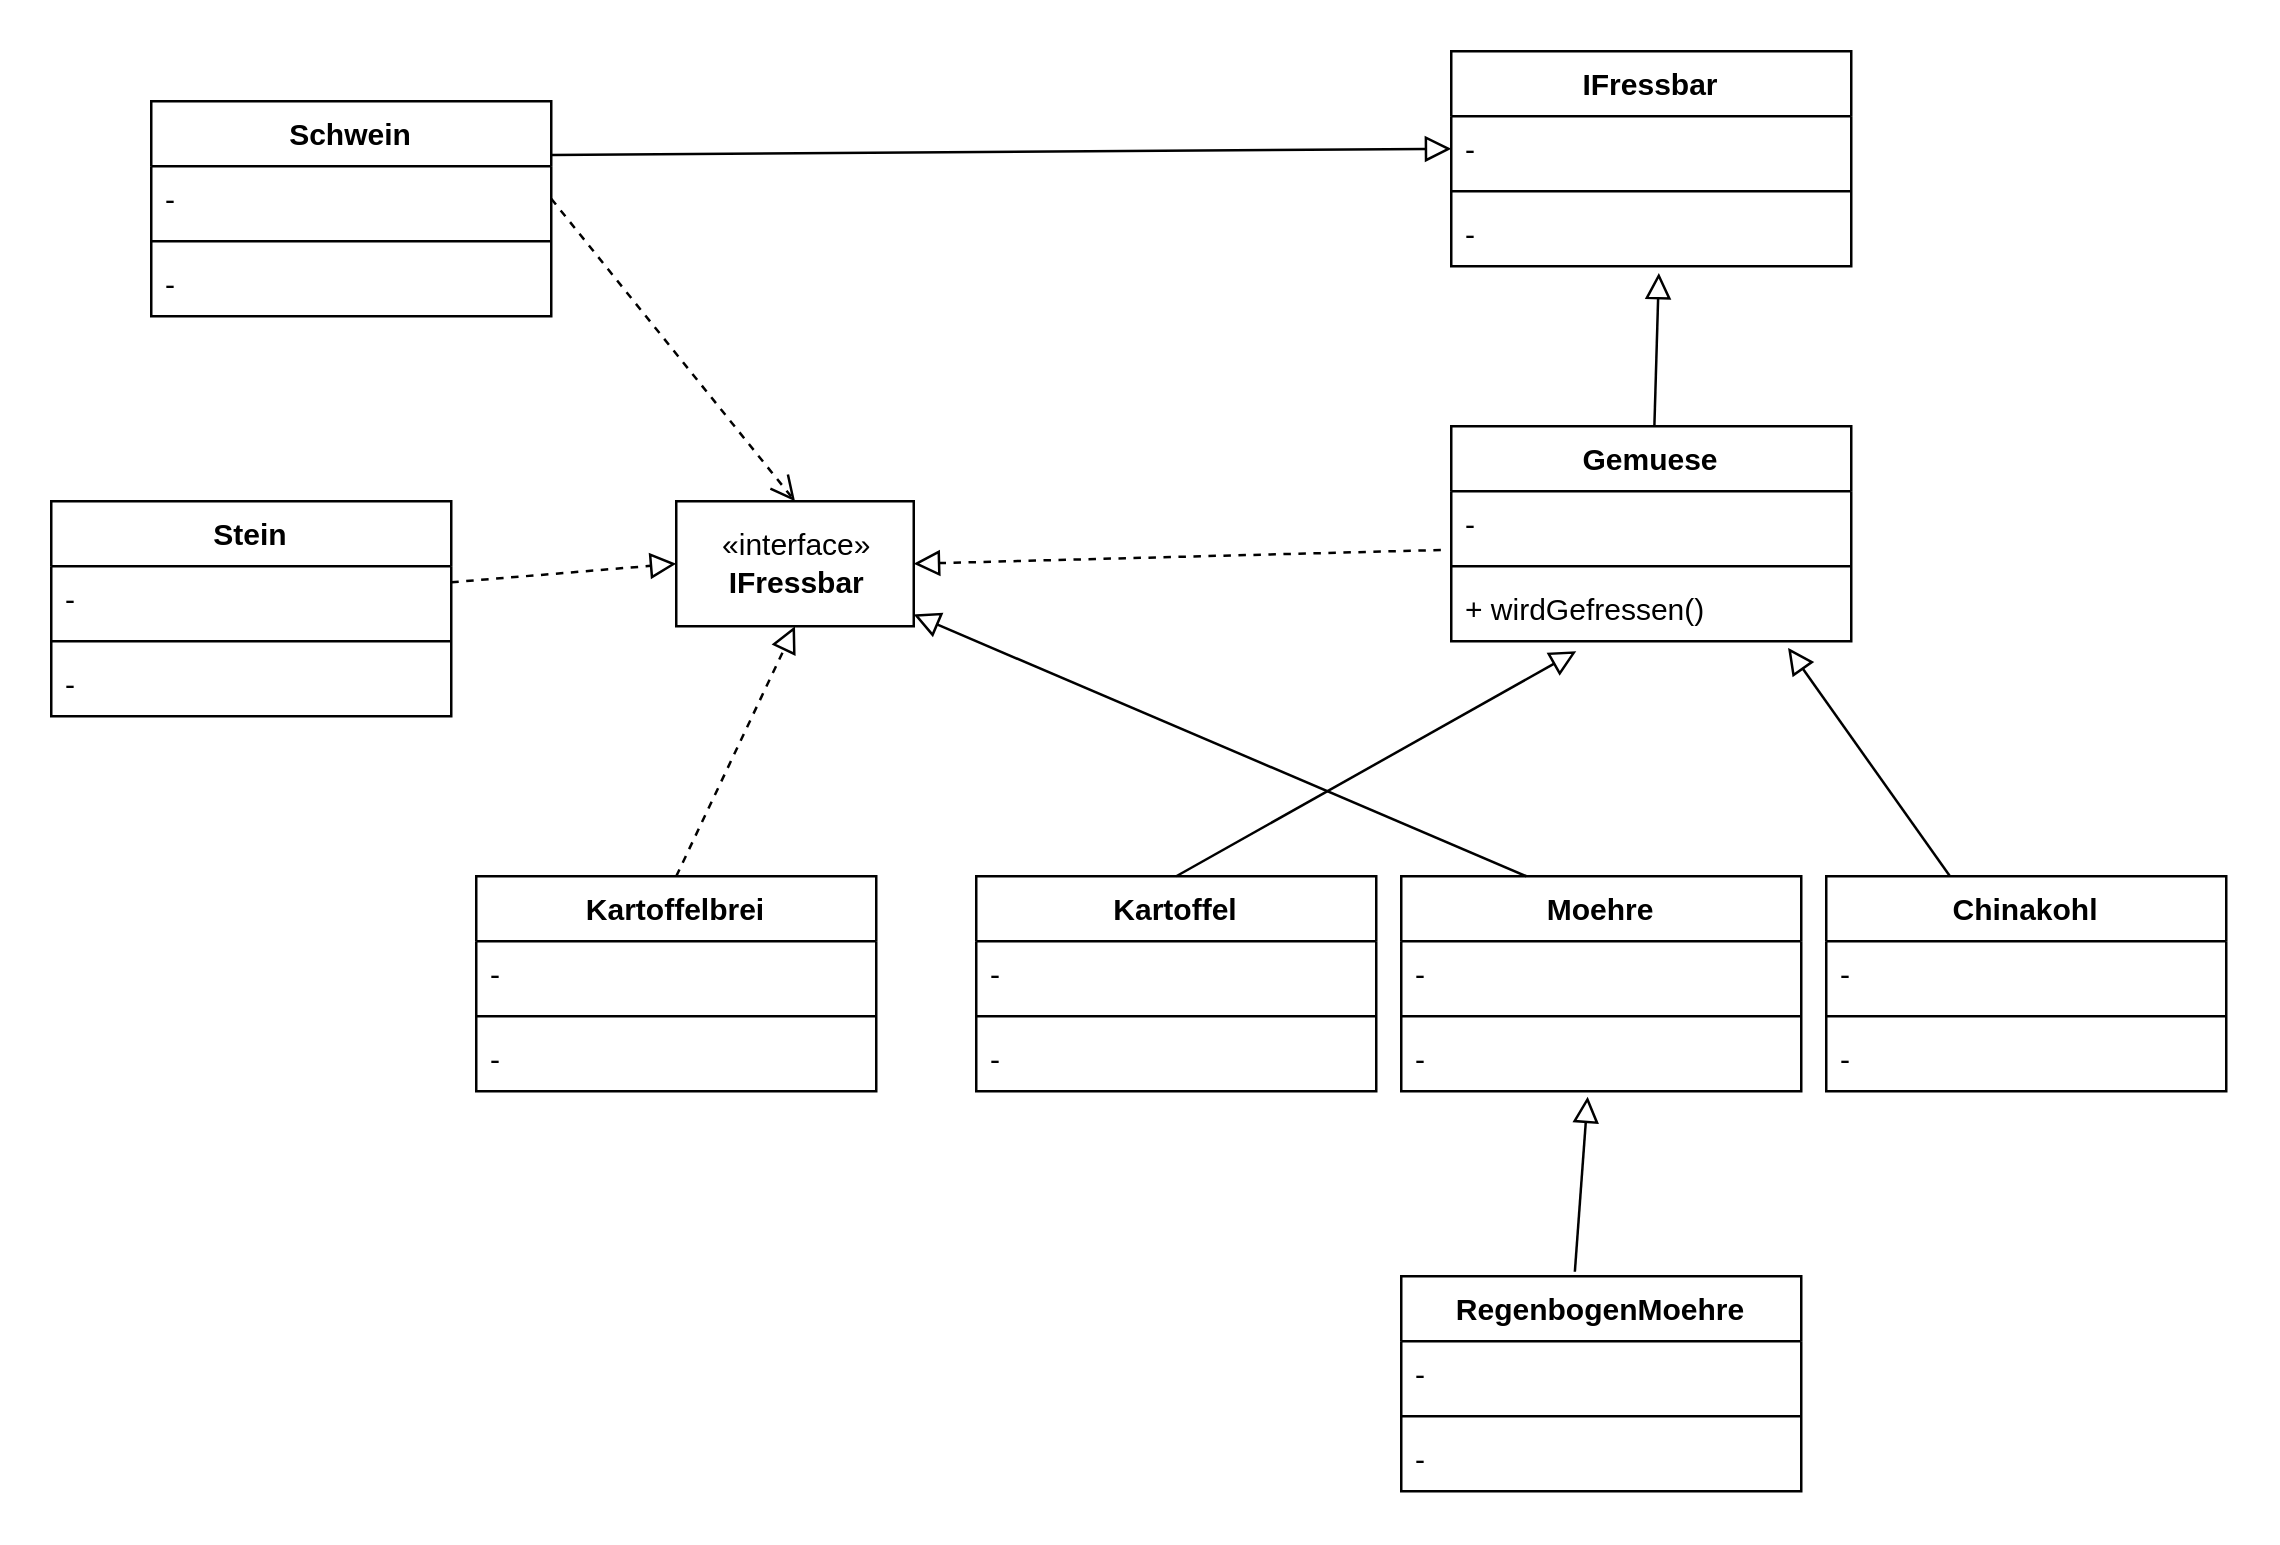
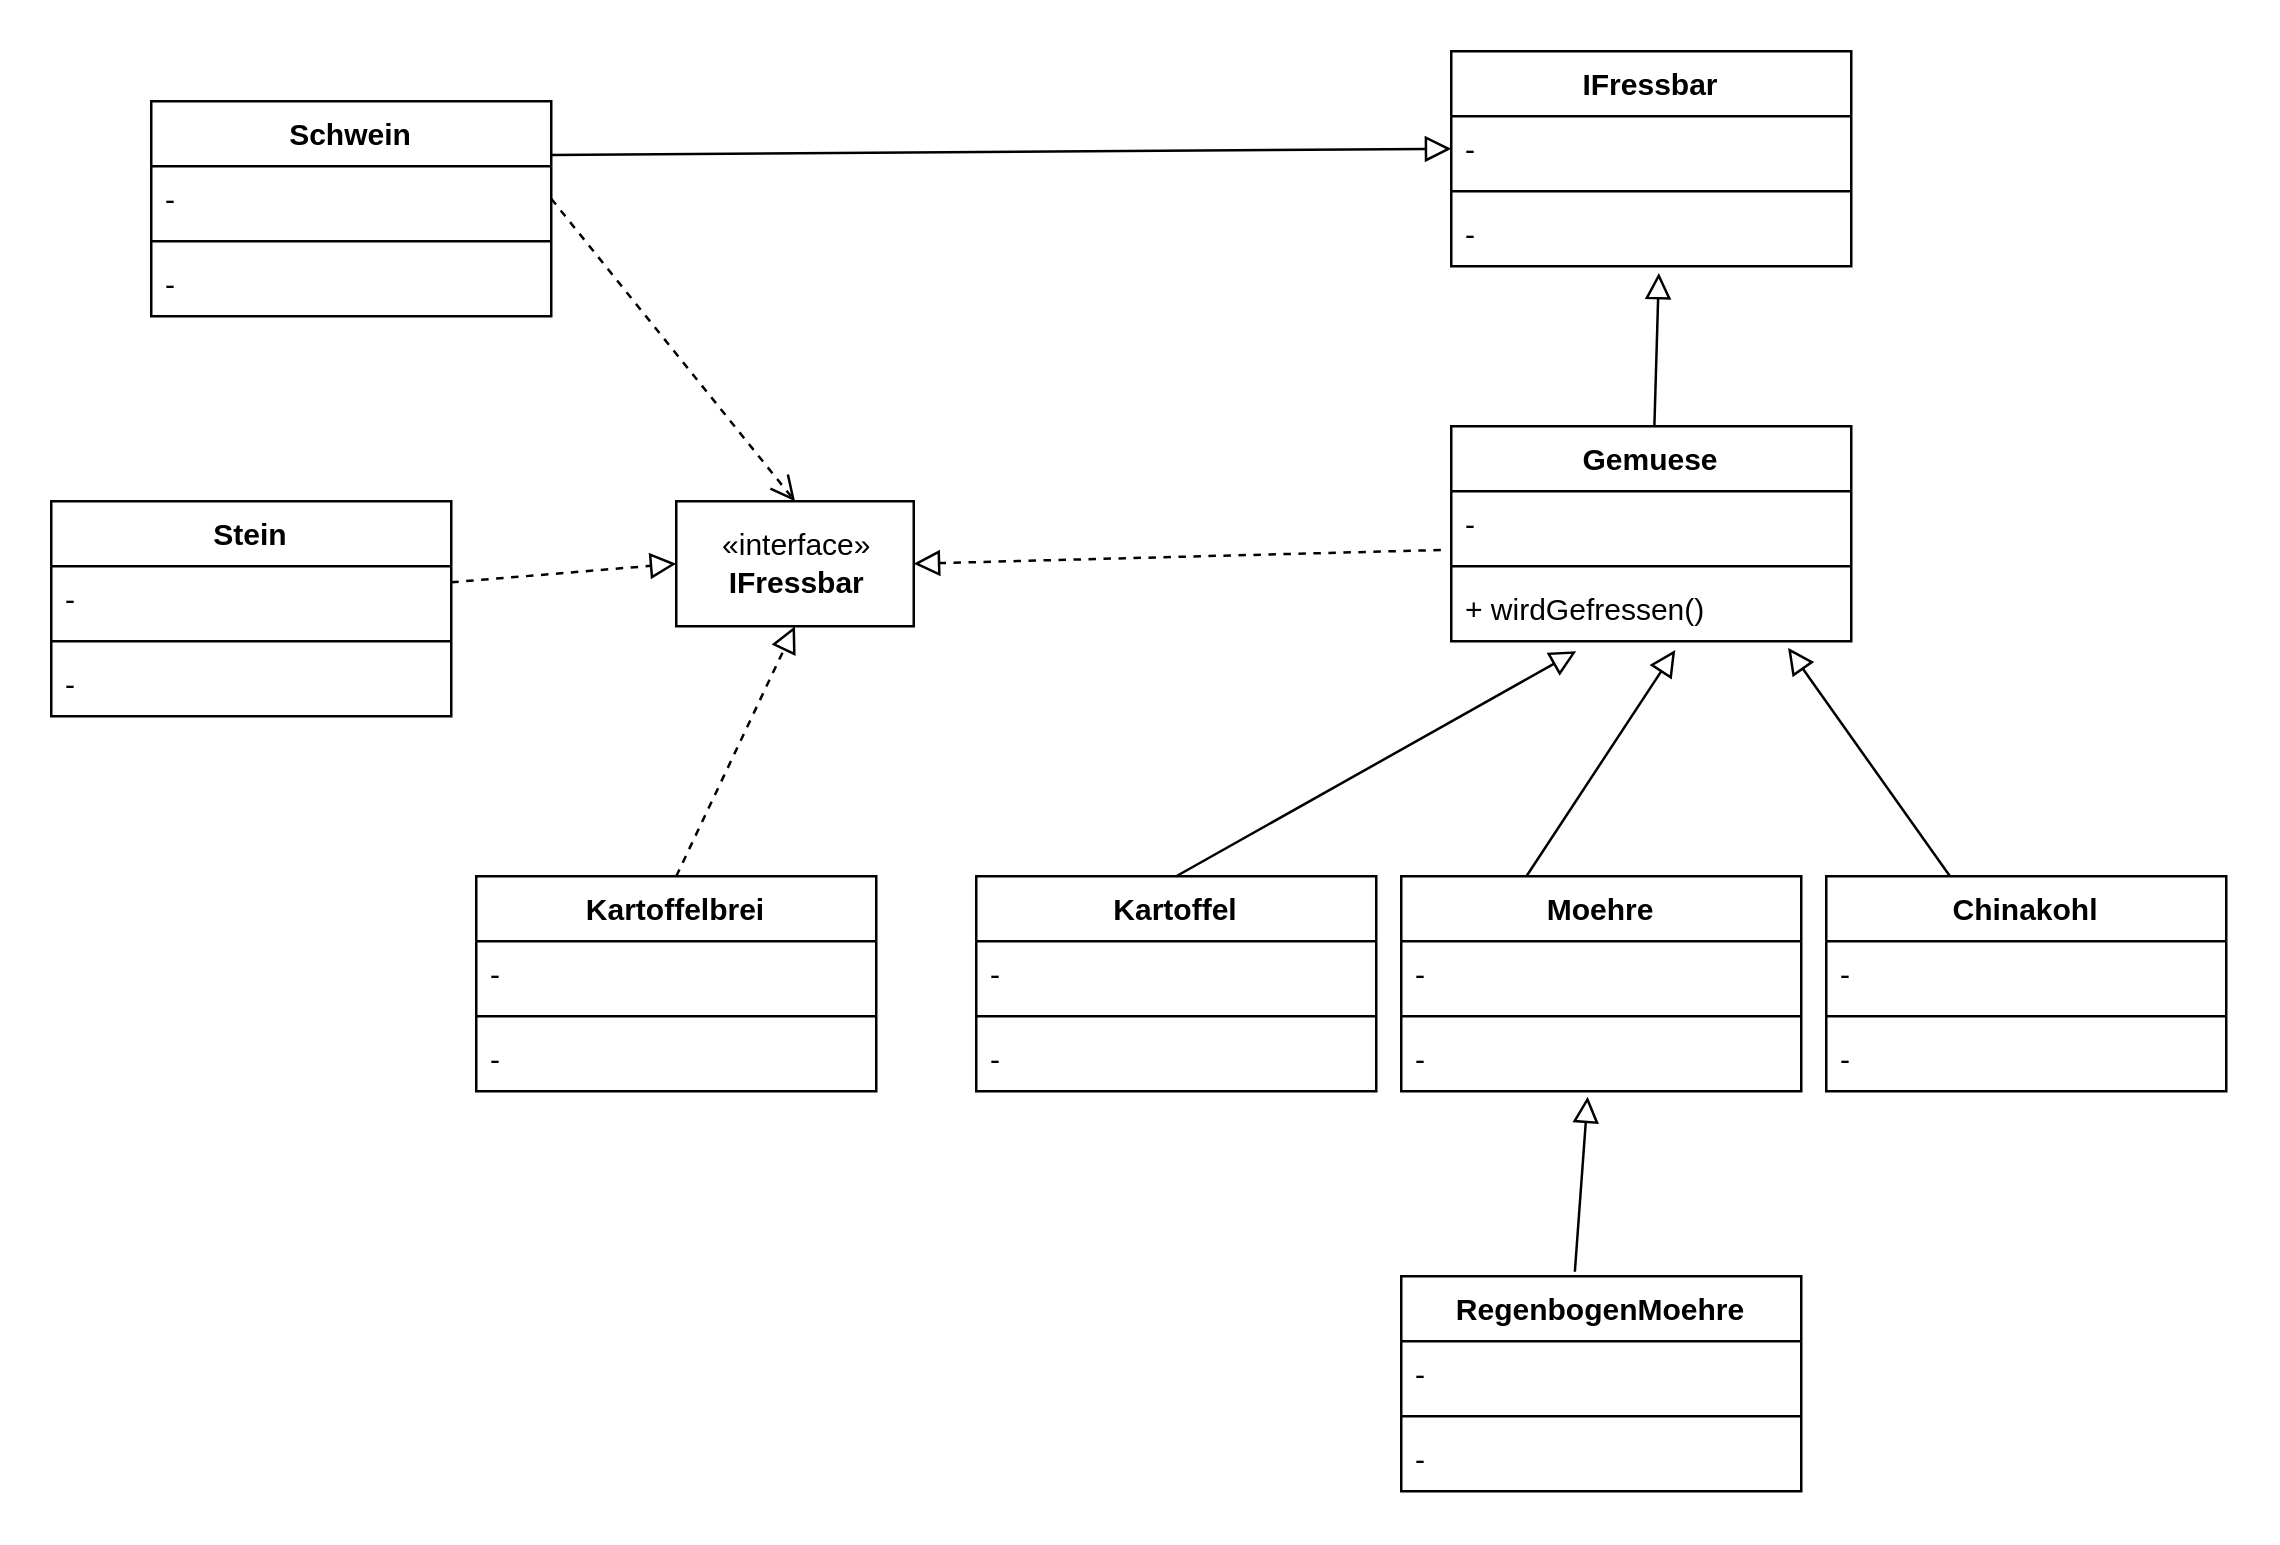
(1129, 707) -> (1594, 774)
